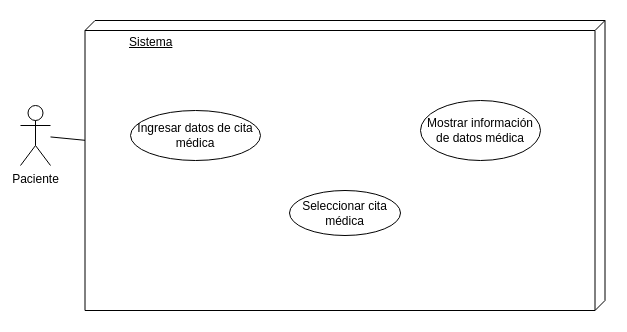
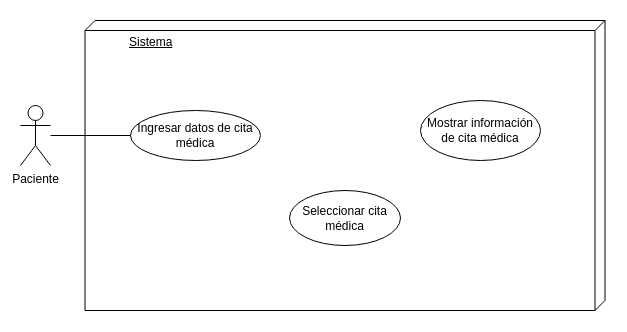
(481, 131) -> (481, 131)
(68, 139) -> (91, 136)
(345, 213) -> (345, 218)
